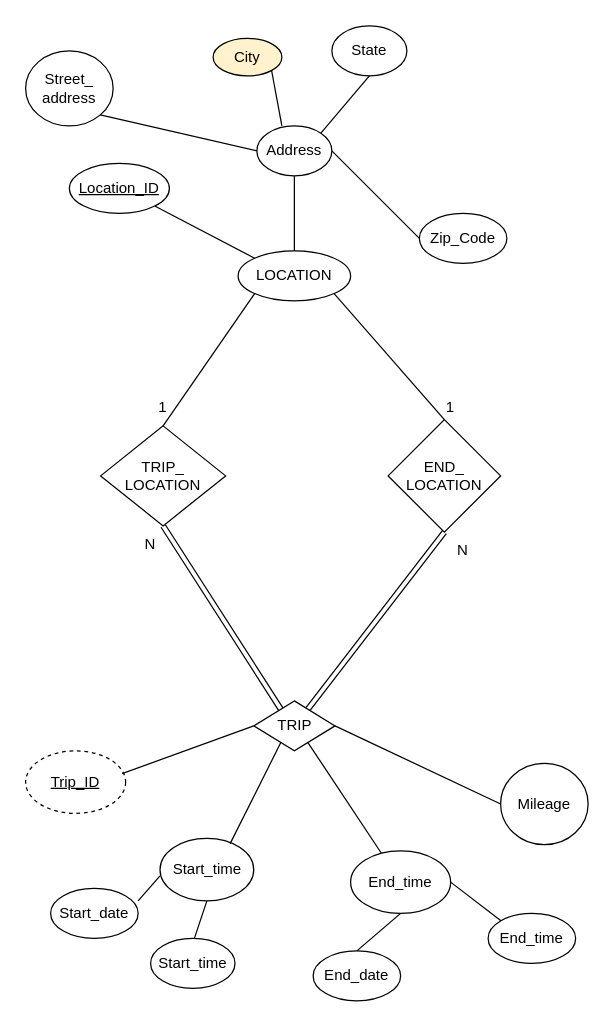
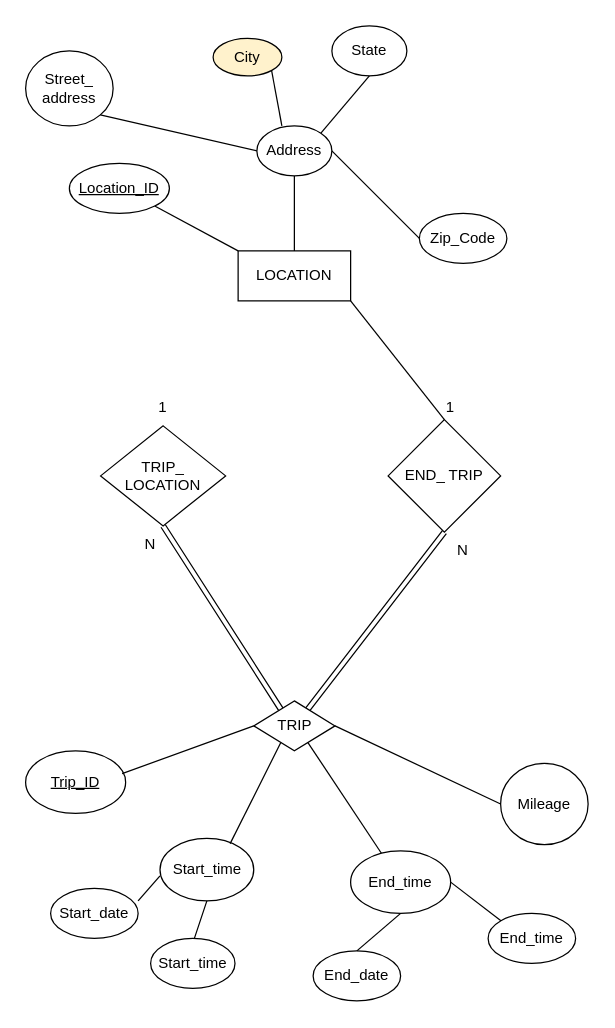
(294, 276) -> (294, 276)
(209, 359) -> none
(444, 476) -> (444, 476)
(76, 782) -> (76, 782)
